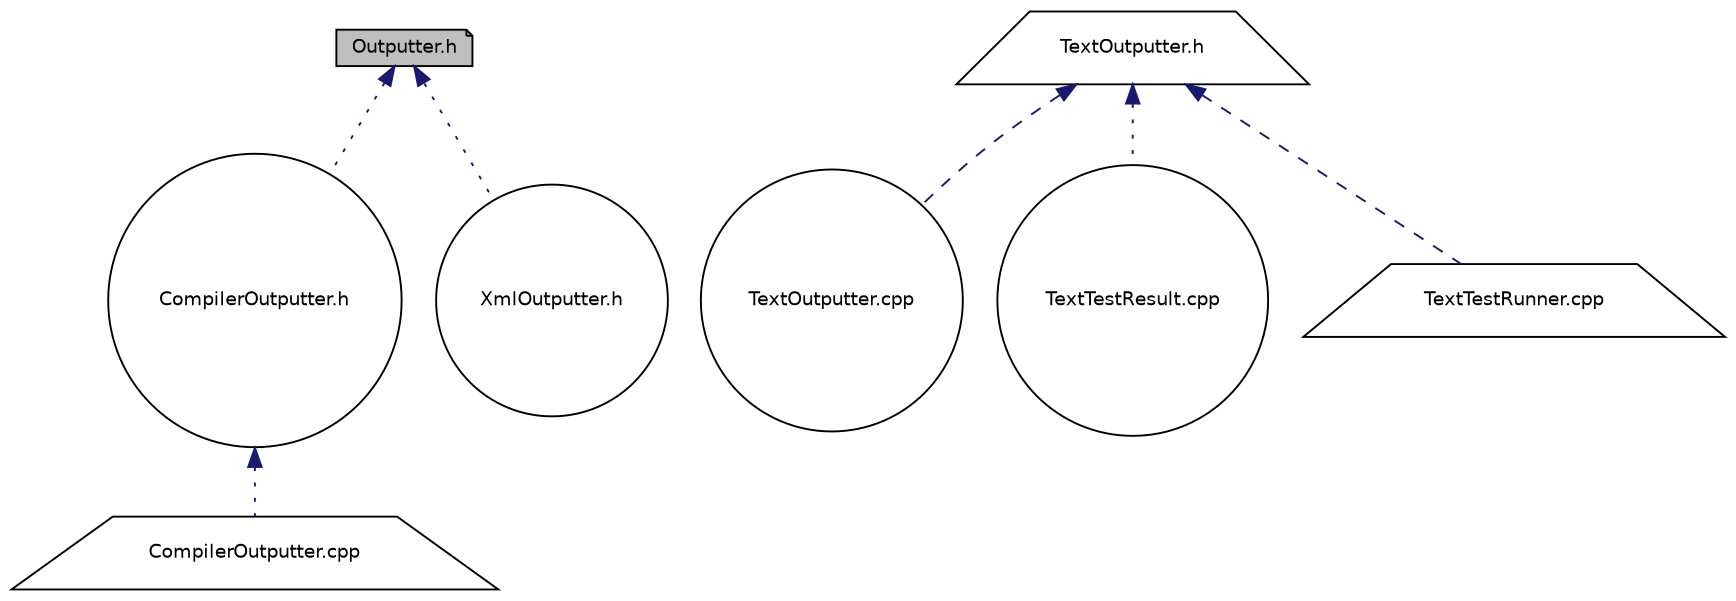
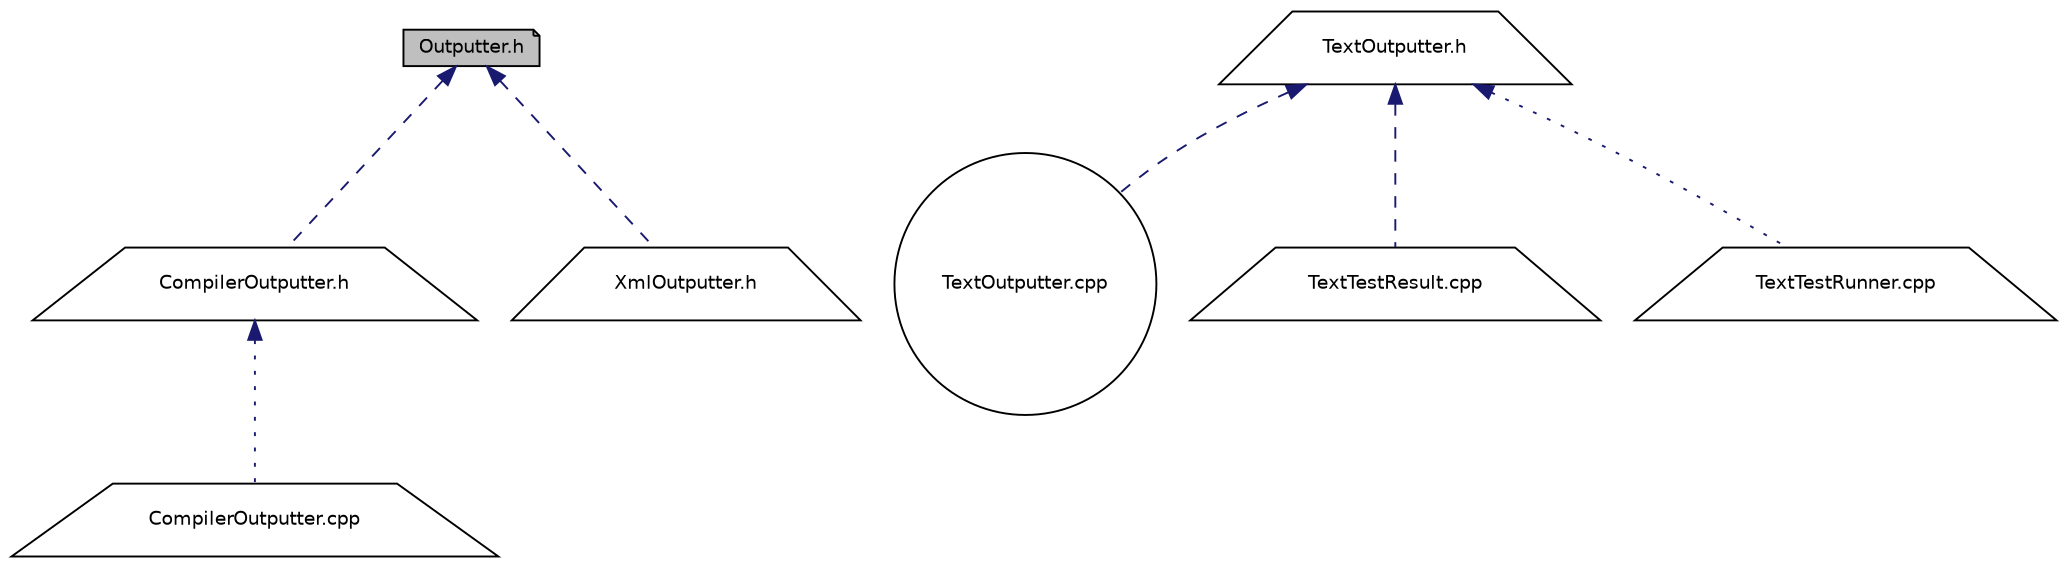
(357, 128) -> (365, 164)
(1133, 134) -> (1395, 176)
(459, 142) -> (577, 164)
(1331, 179) -> (1642, 166)
(255, 300) -> (255, 284)
(552, 300) -> (686, 284)
(1133, 300) -> (1395, 284)
